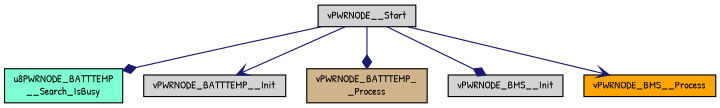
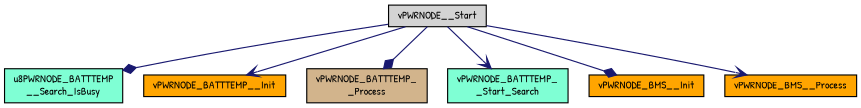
(215, 86) -> (215, 86)
(506, 86) -> (646, 86)
none -> (508, 86)
